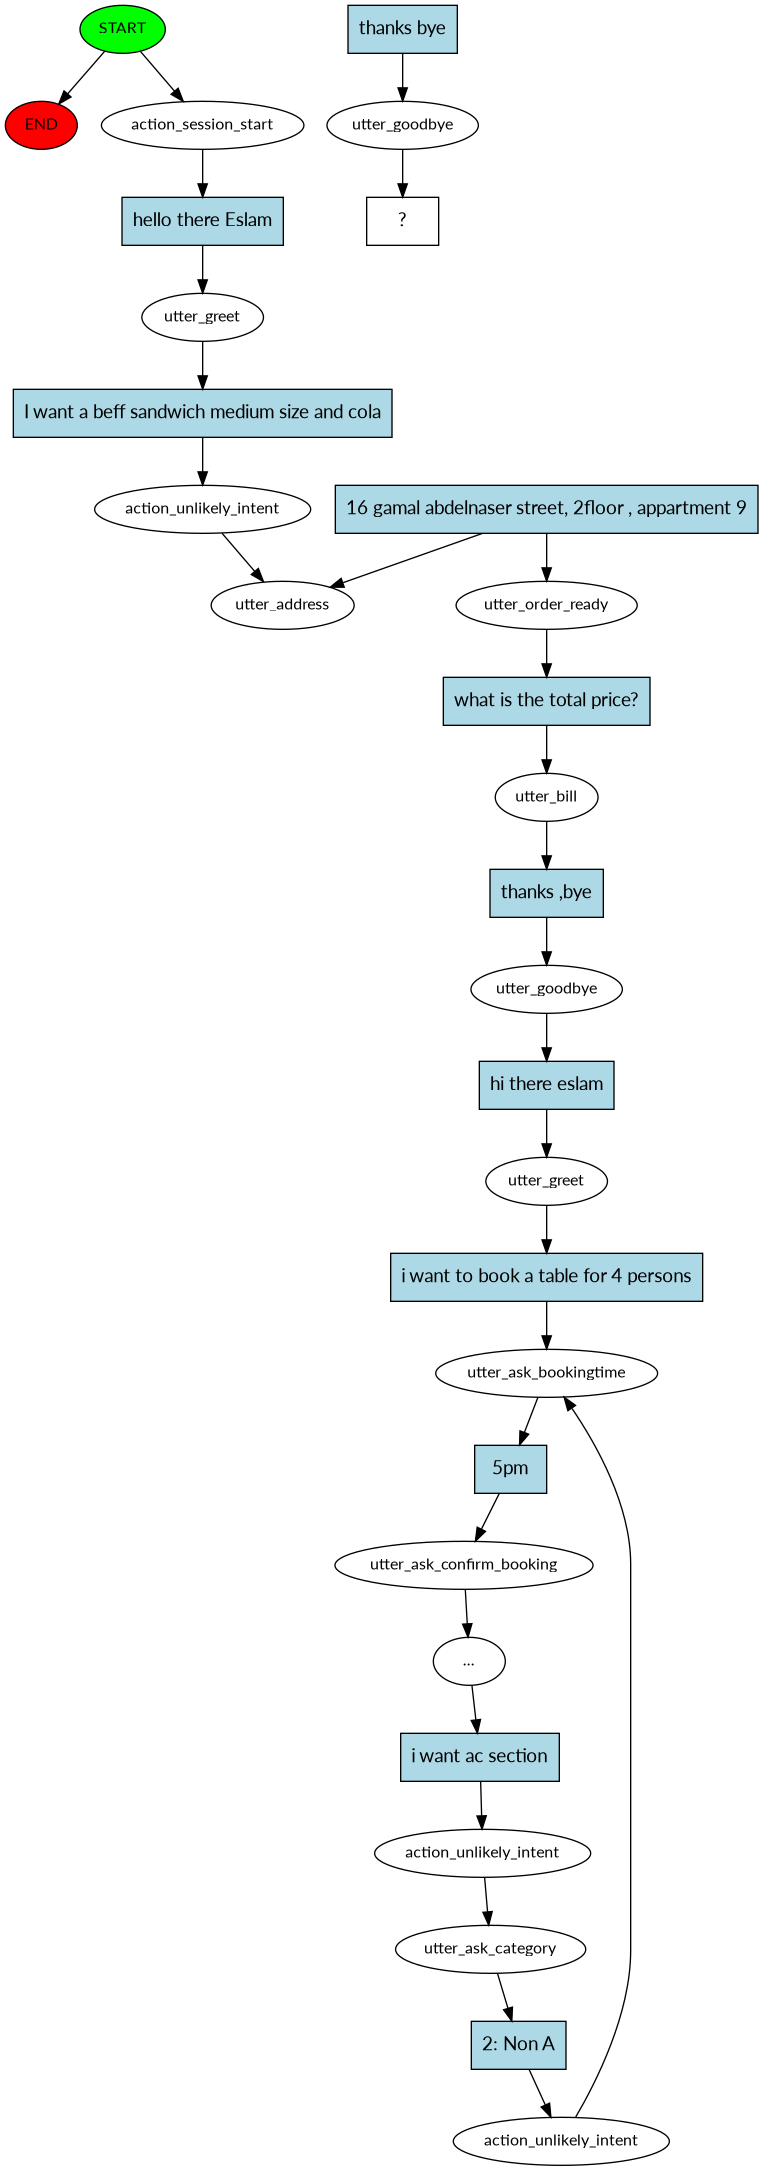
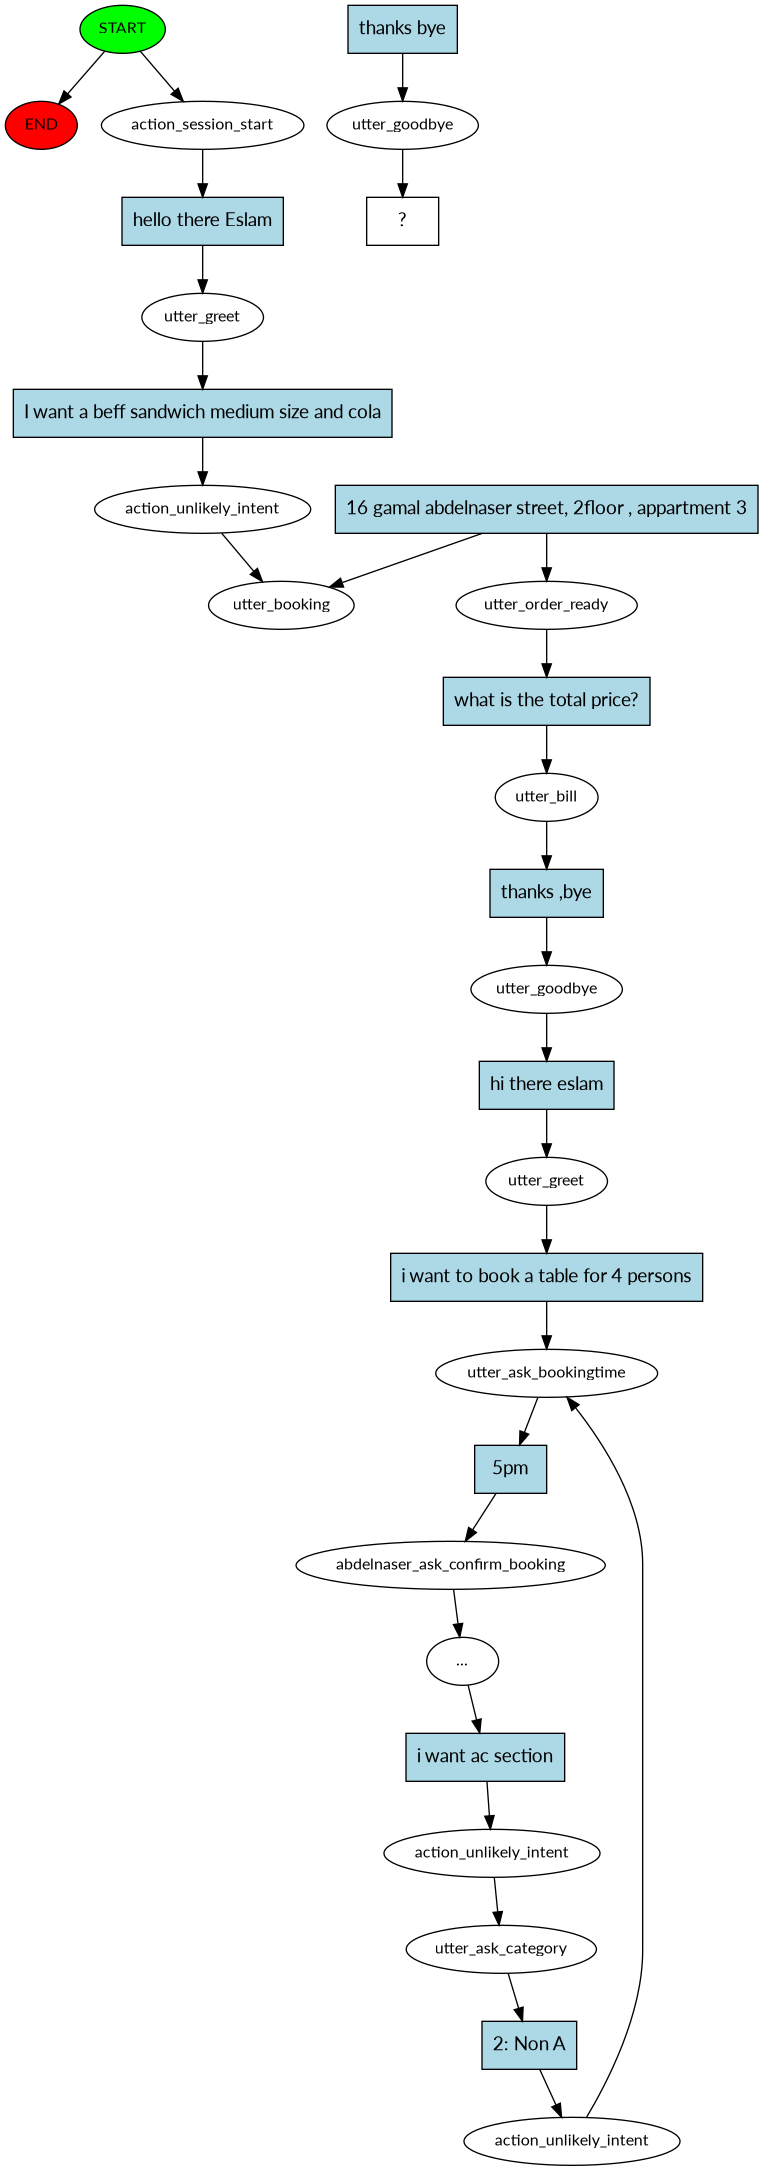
(547, 509) -> (547, 509)
(283, 605) -> (281, 605)
(464, 1565) -> (451, 1565)
